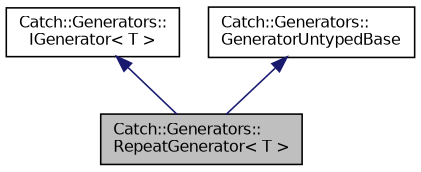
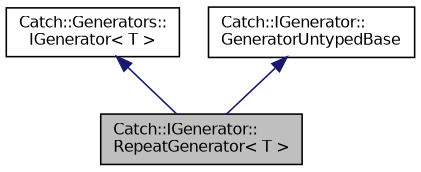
(312, 32) -> (312, 32)
(201, 139) -> (201, 139)
